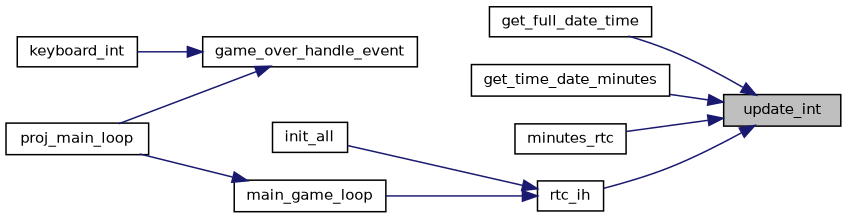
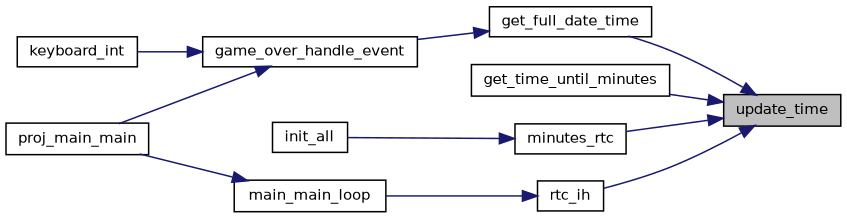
none -> (446, 36)
(571, 80) -> (571, 80)
(782, 110) -> (782, 110)
(77, 139) -> (77, 139)
(435, 165) -> (423, 138)
(310, 196) -> (310, 196)
